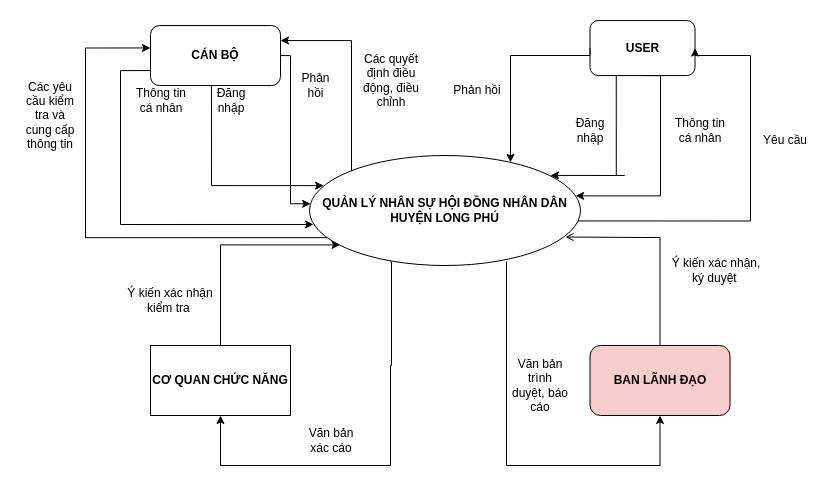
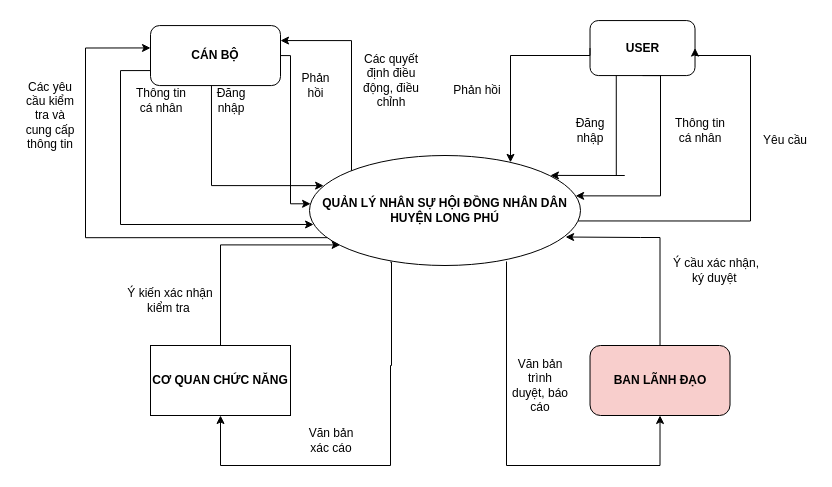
(572, 237) -> (574, 237)
(717, 271) -> (717, 271)
